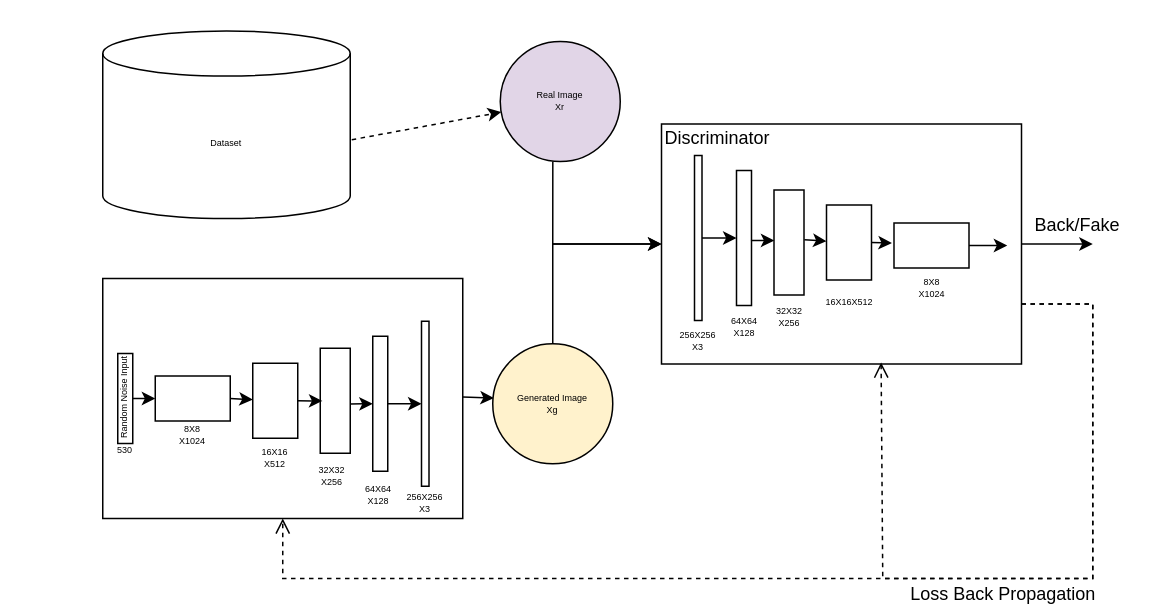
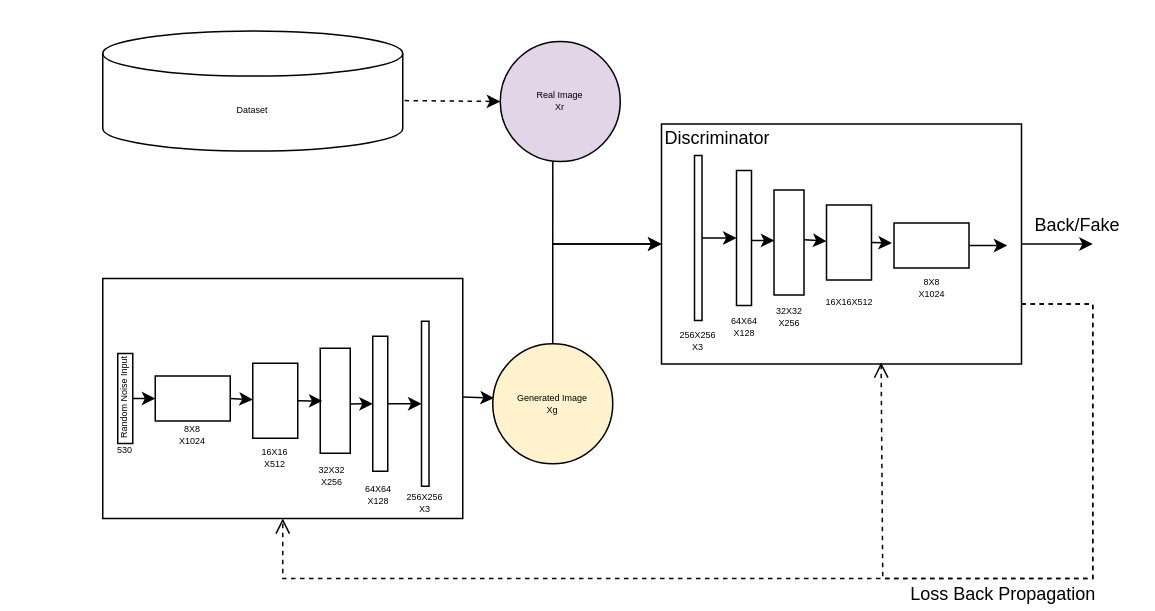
(227, 125) -> (253, 91)
